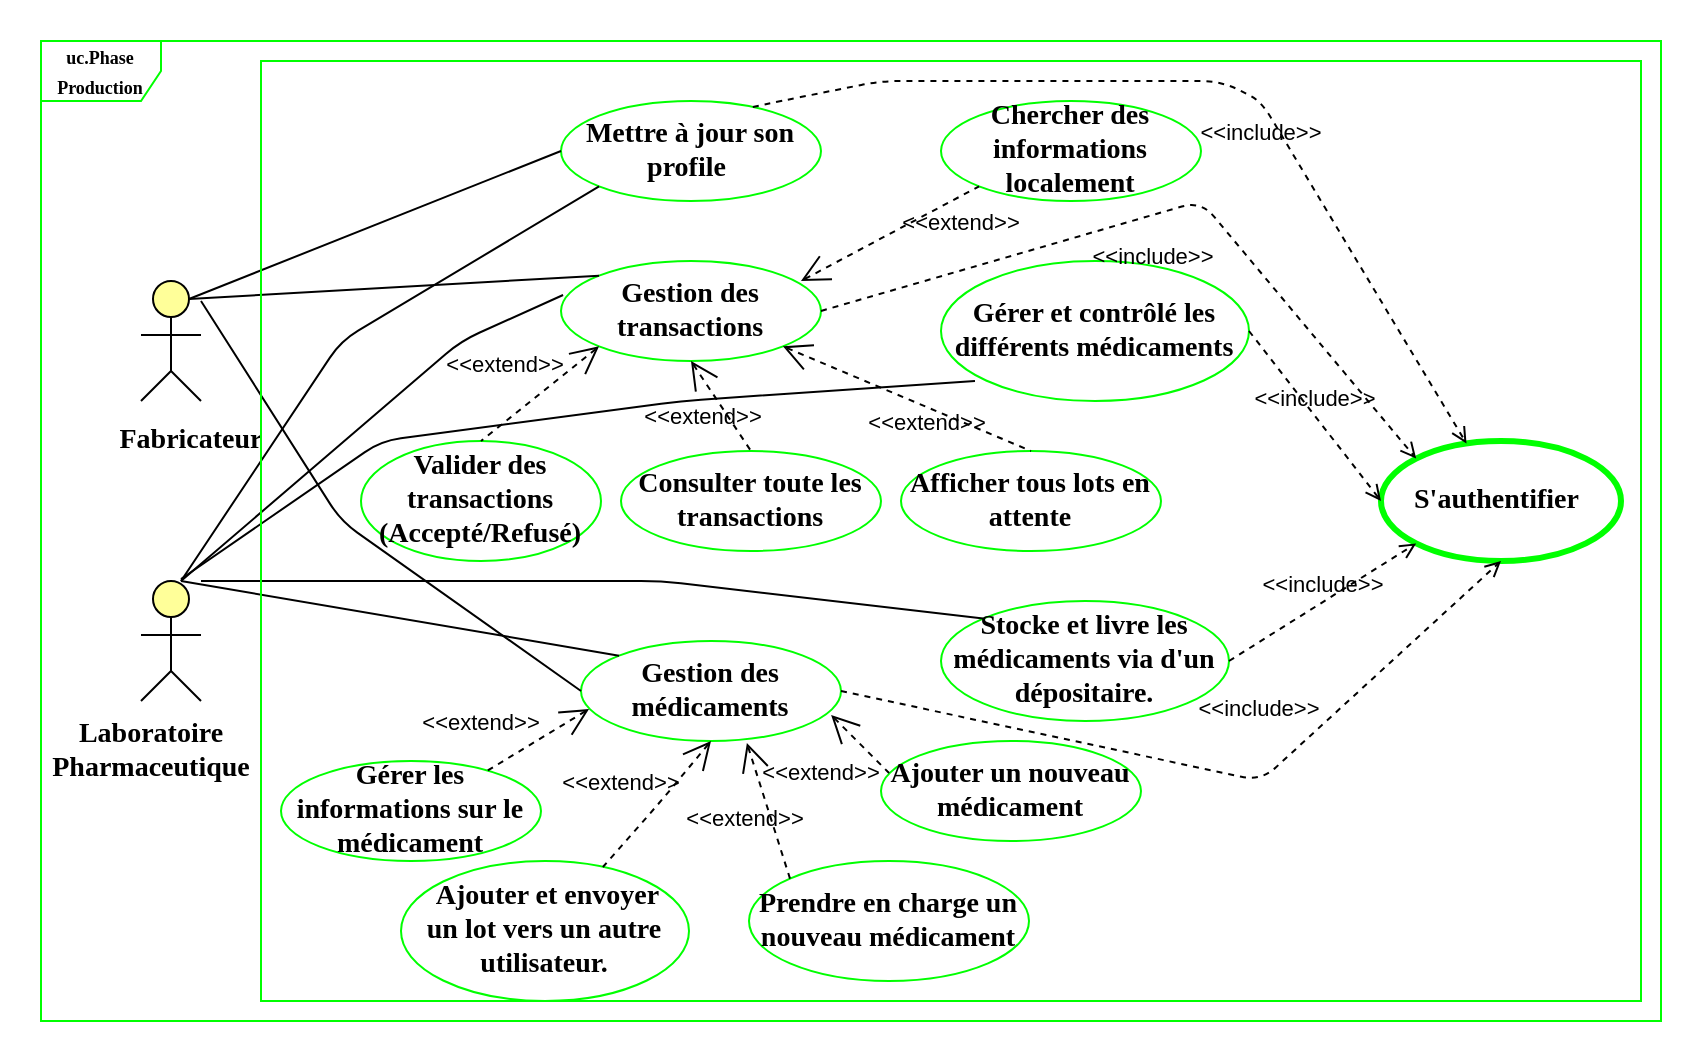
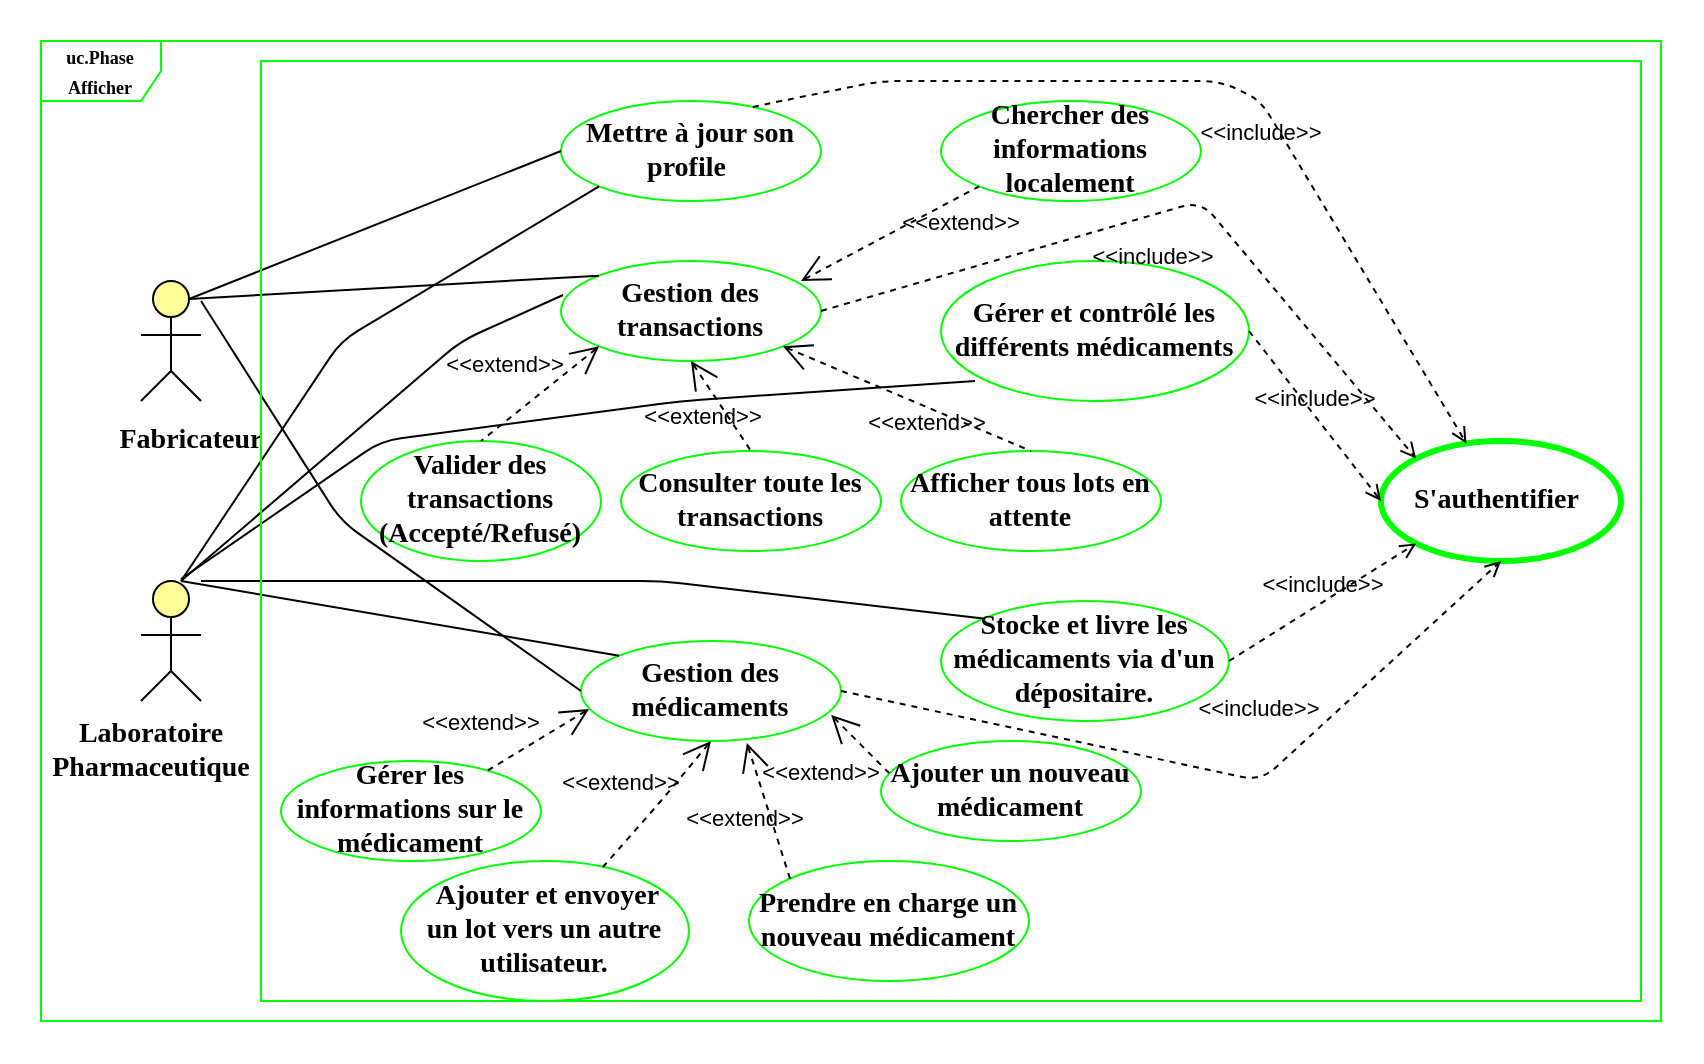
(101, 71) -> (101, 71)
